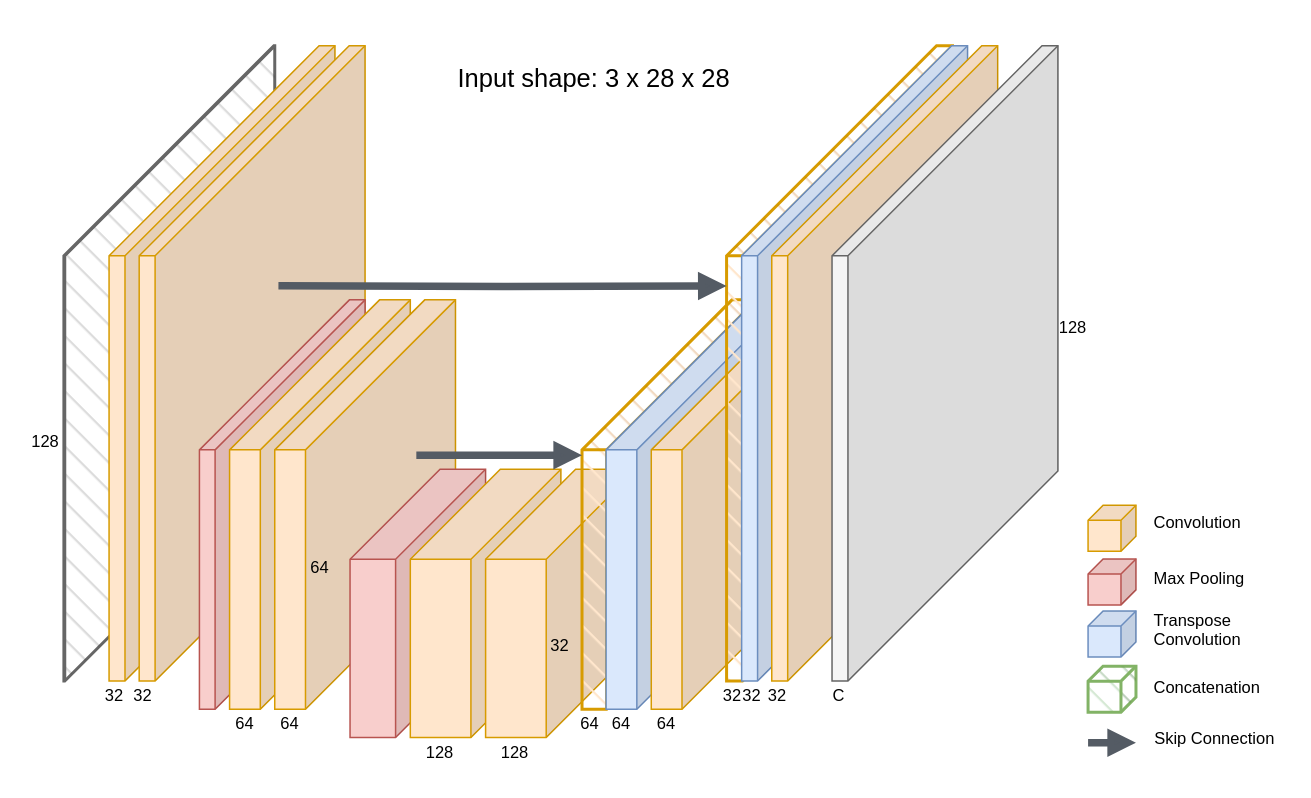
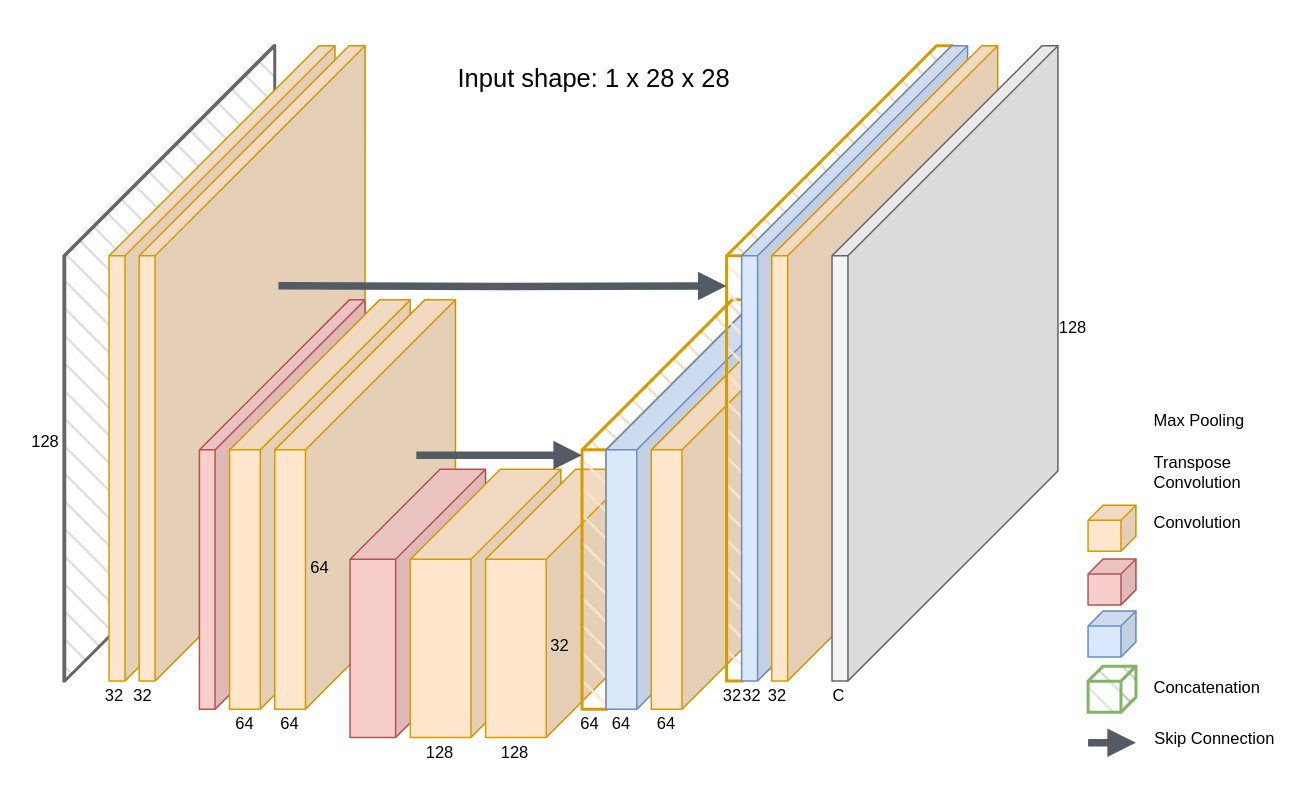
(563, 80) -> (563, 80)
(1208, 579) -> (1208, 421)
(1208, 629) -> (1208, 472)
